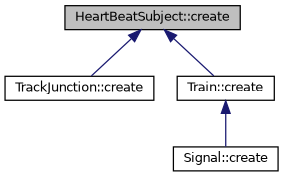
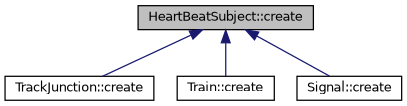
(226, 130) -> (293, 56)
